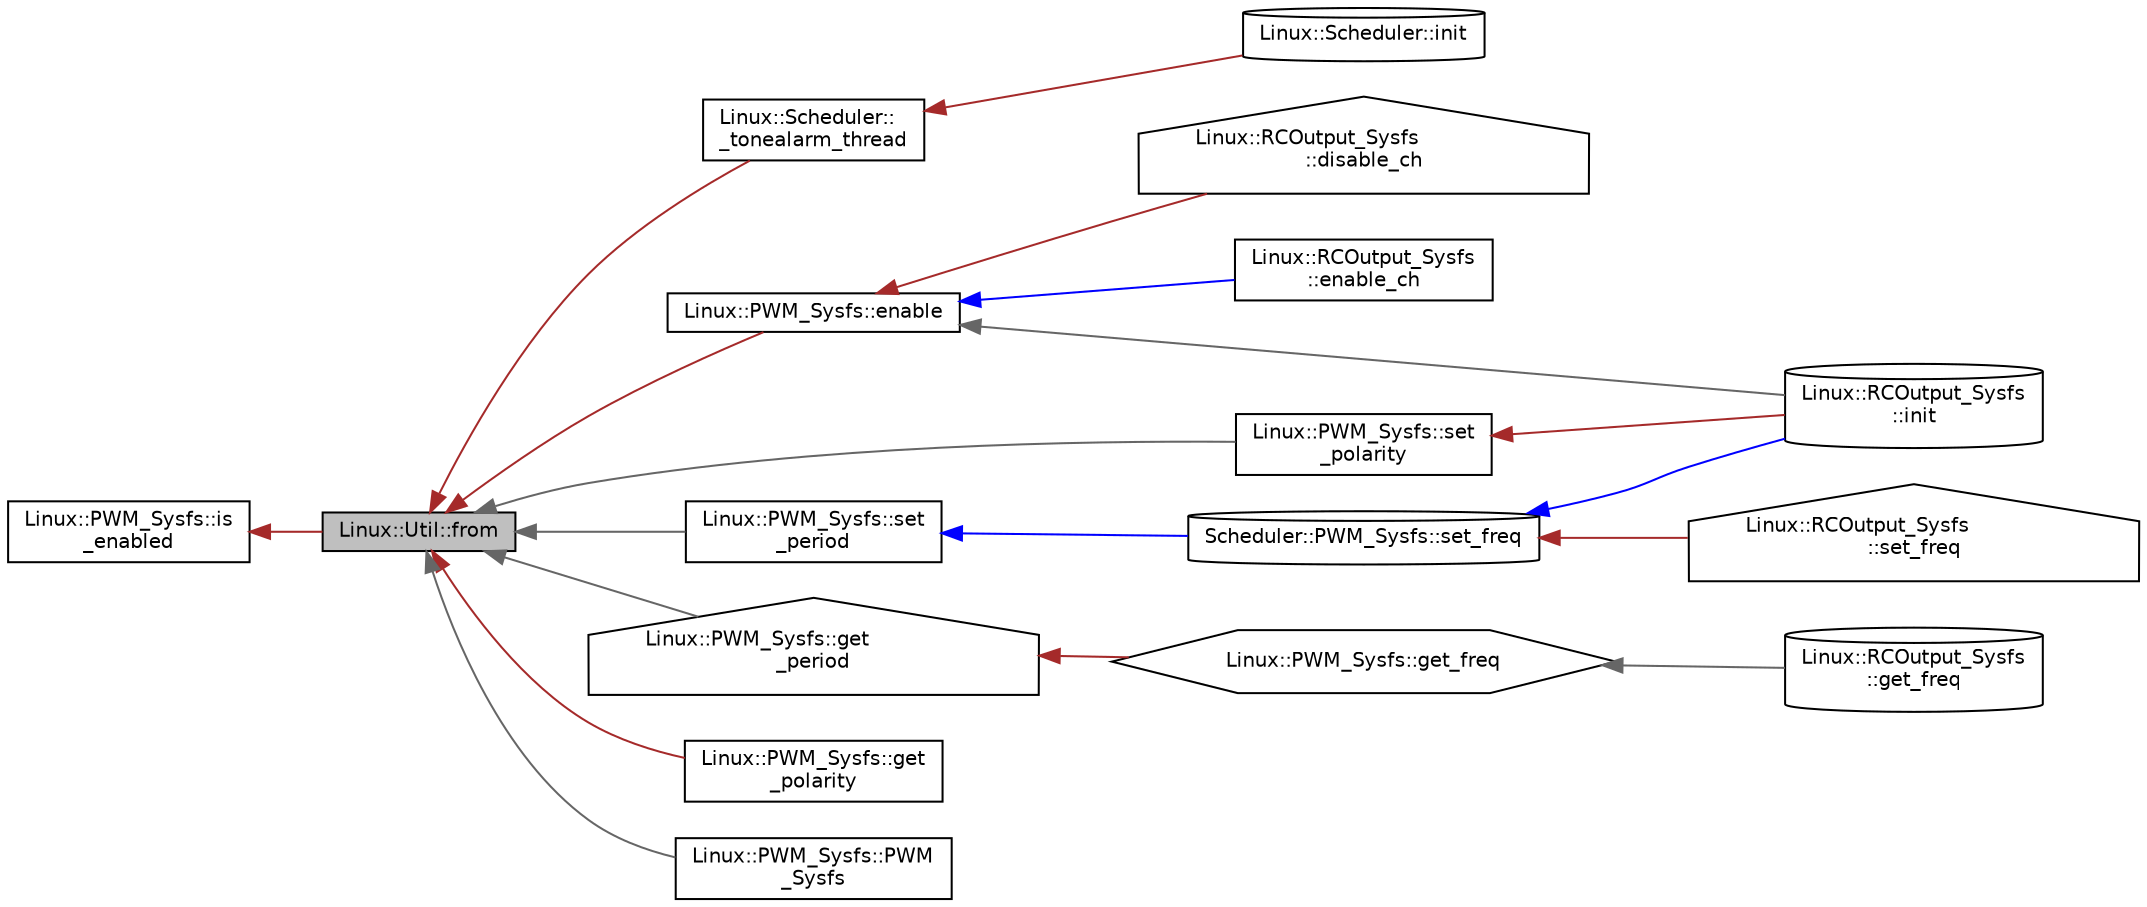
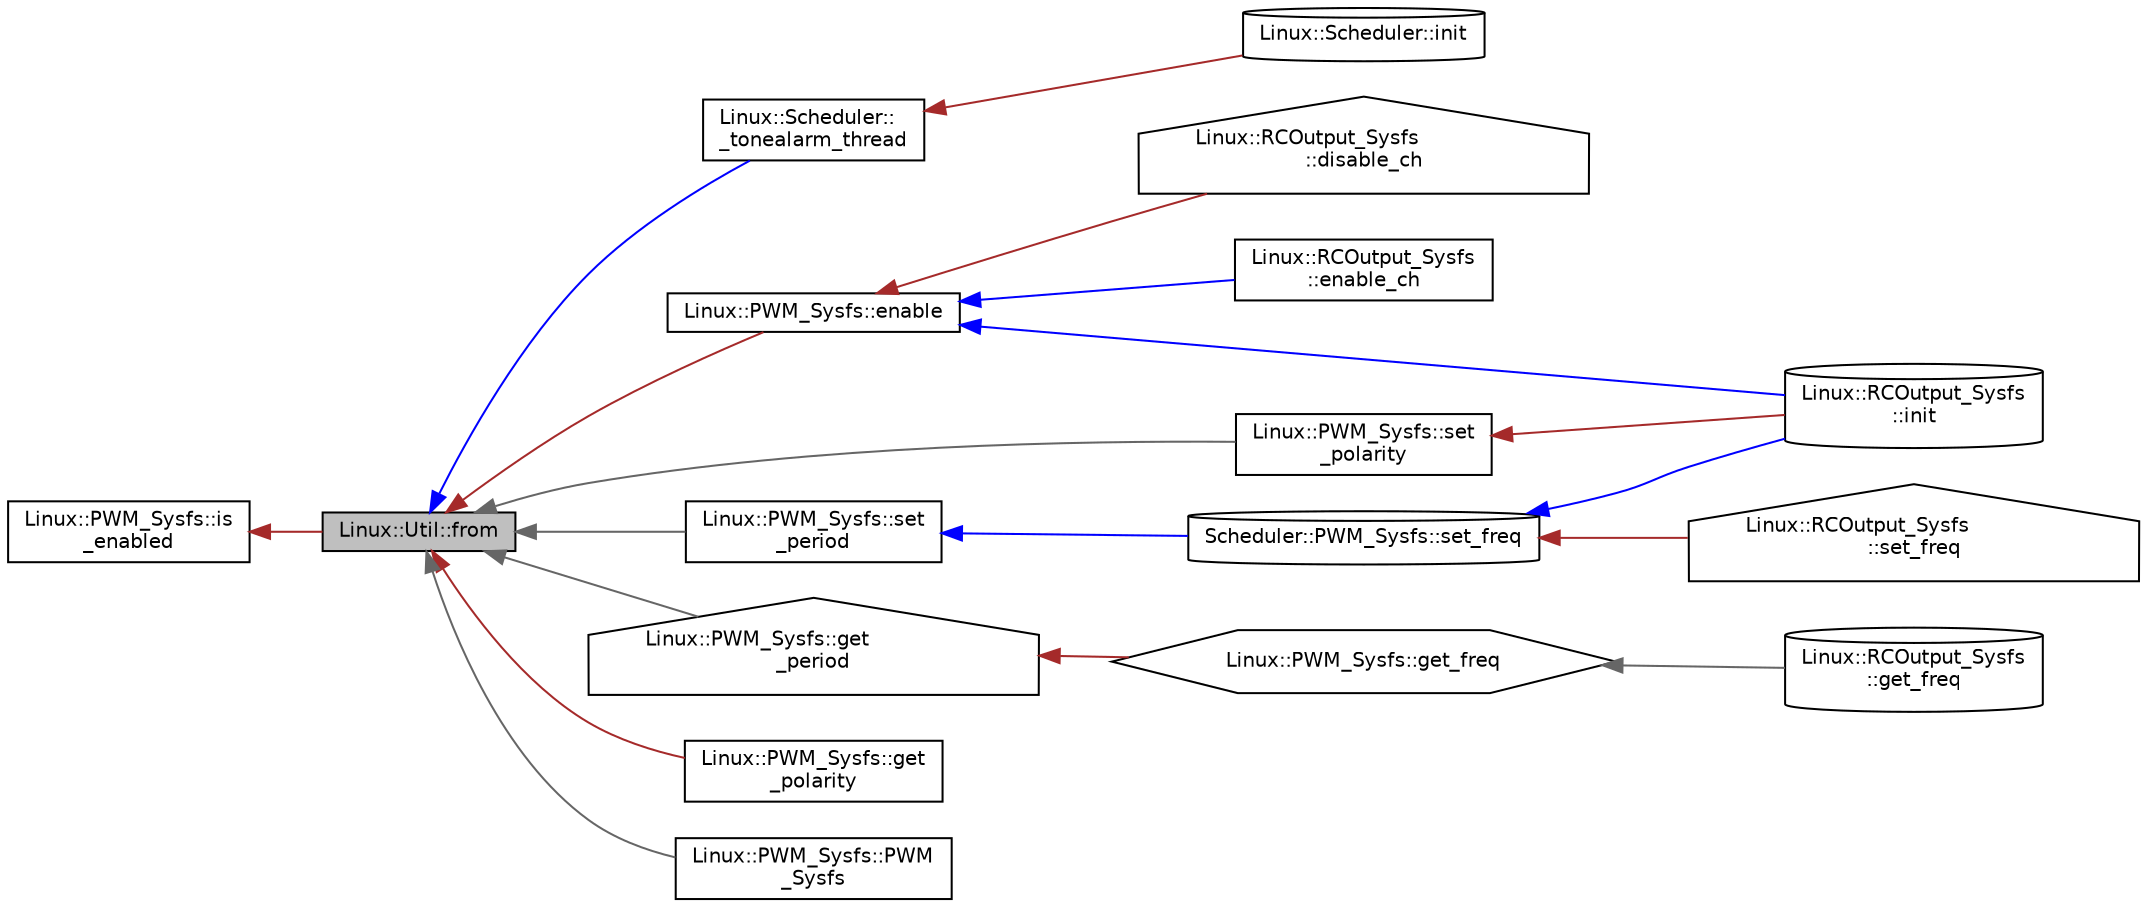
(565, 299) -> (565, 299)
(1383, 361) -> (1383, 361)
